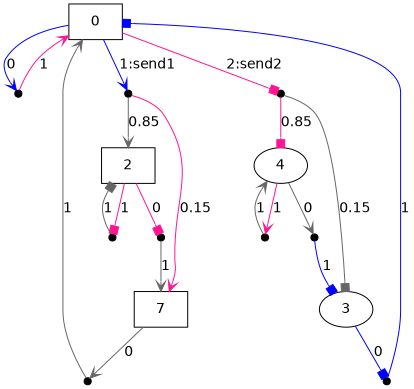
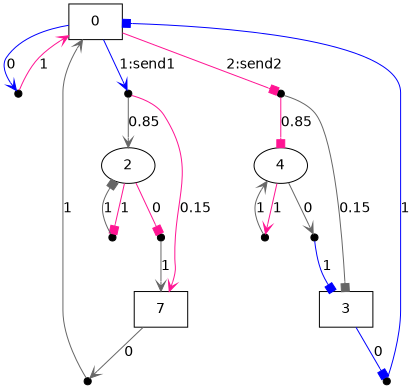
(128, 166) -> (128, 166)
(346, 309) -> (346, 309)
